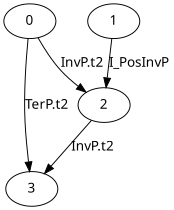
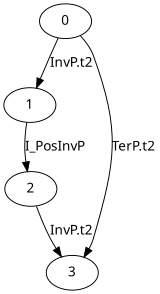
(55, 64) -> (49, 58)
